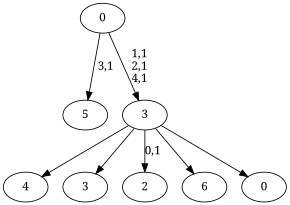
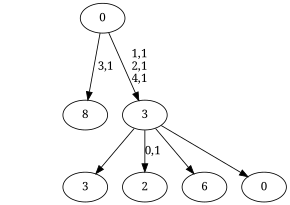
(85, 115) -> (85, 115)
(26, 187) -> none
